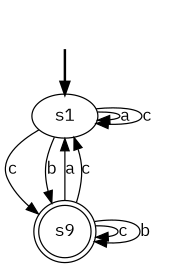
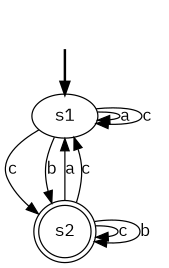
(65, 232) -> (65, 232)
